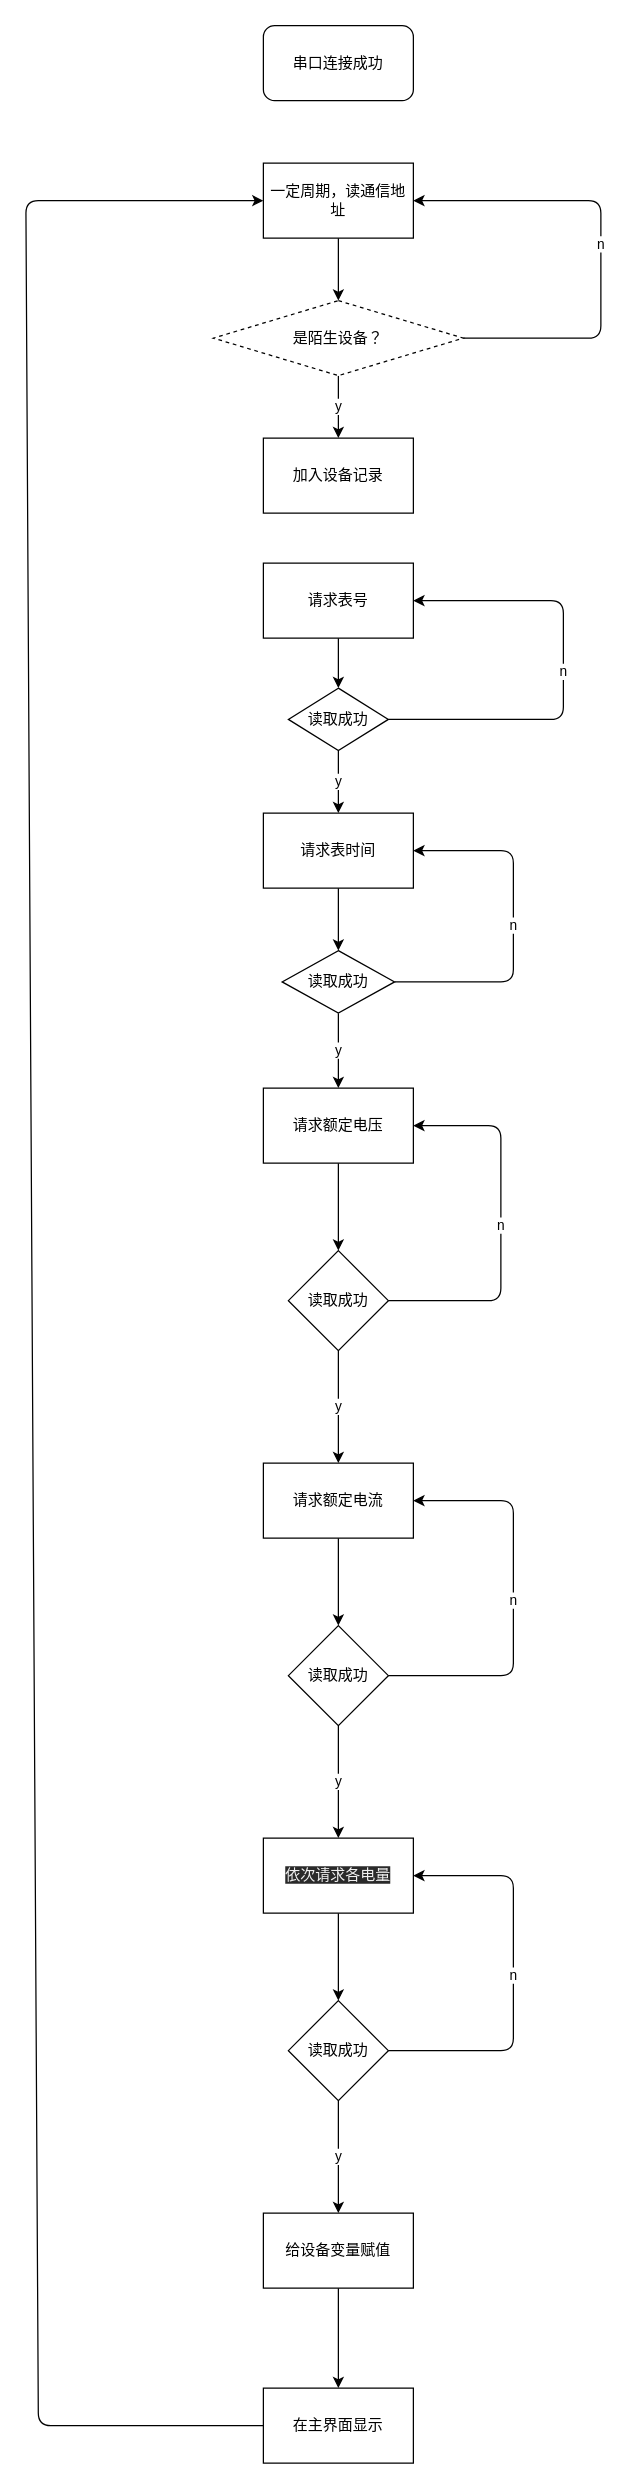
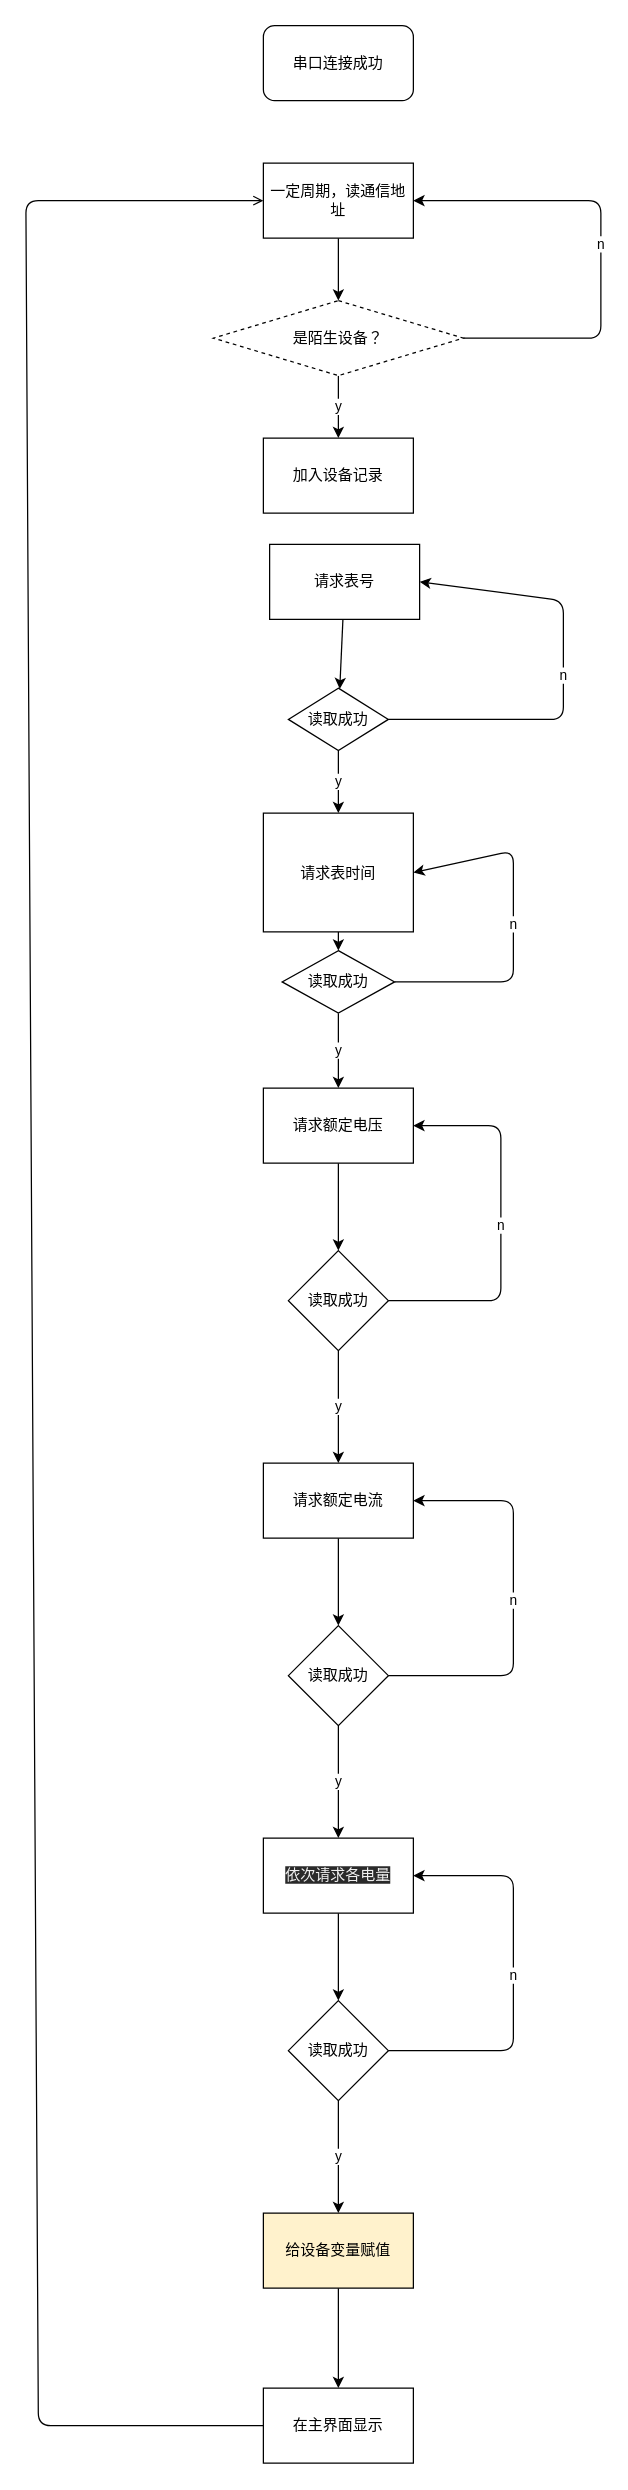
(253, 201) -> (255, 201)
(338, 601) -> (344, 582)
(338, 851) -> (338, 873)
(338, 2251) -> (338, 2251)
